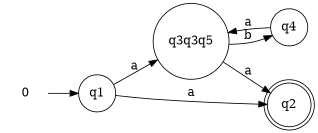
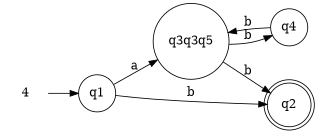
(248, 23) -> (248, 23)
(248, 71) -> (248, 71)
(26, 93) -> (26, 93)
(191, 93) -> (191, 93)
